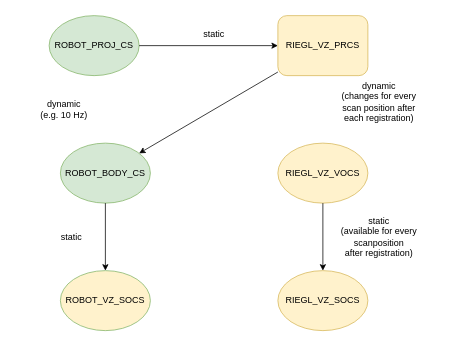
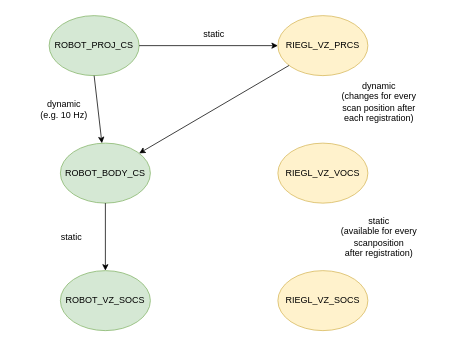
(323, 45) -> (323, 45)
none -> (98, 106)
(323, 264) -> none
(105, 300) -> (105, 300)
